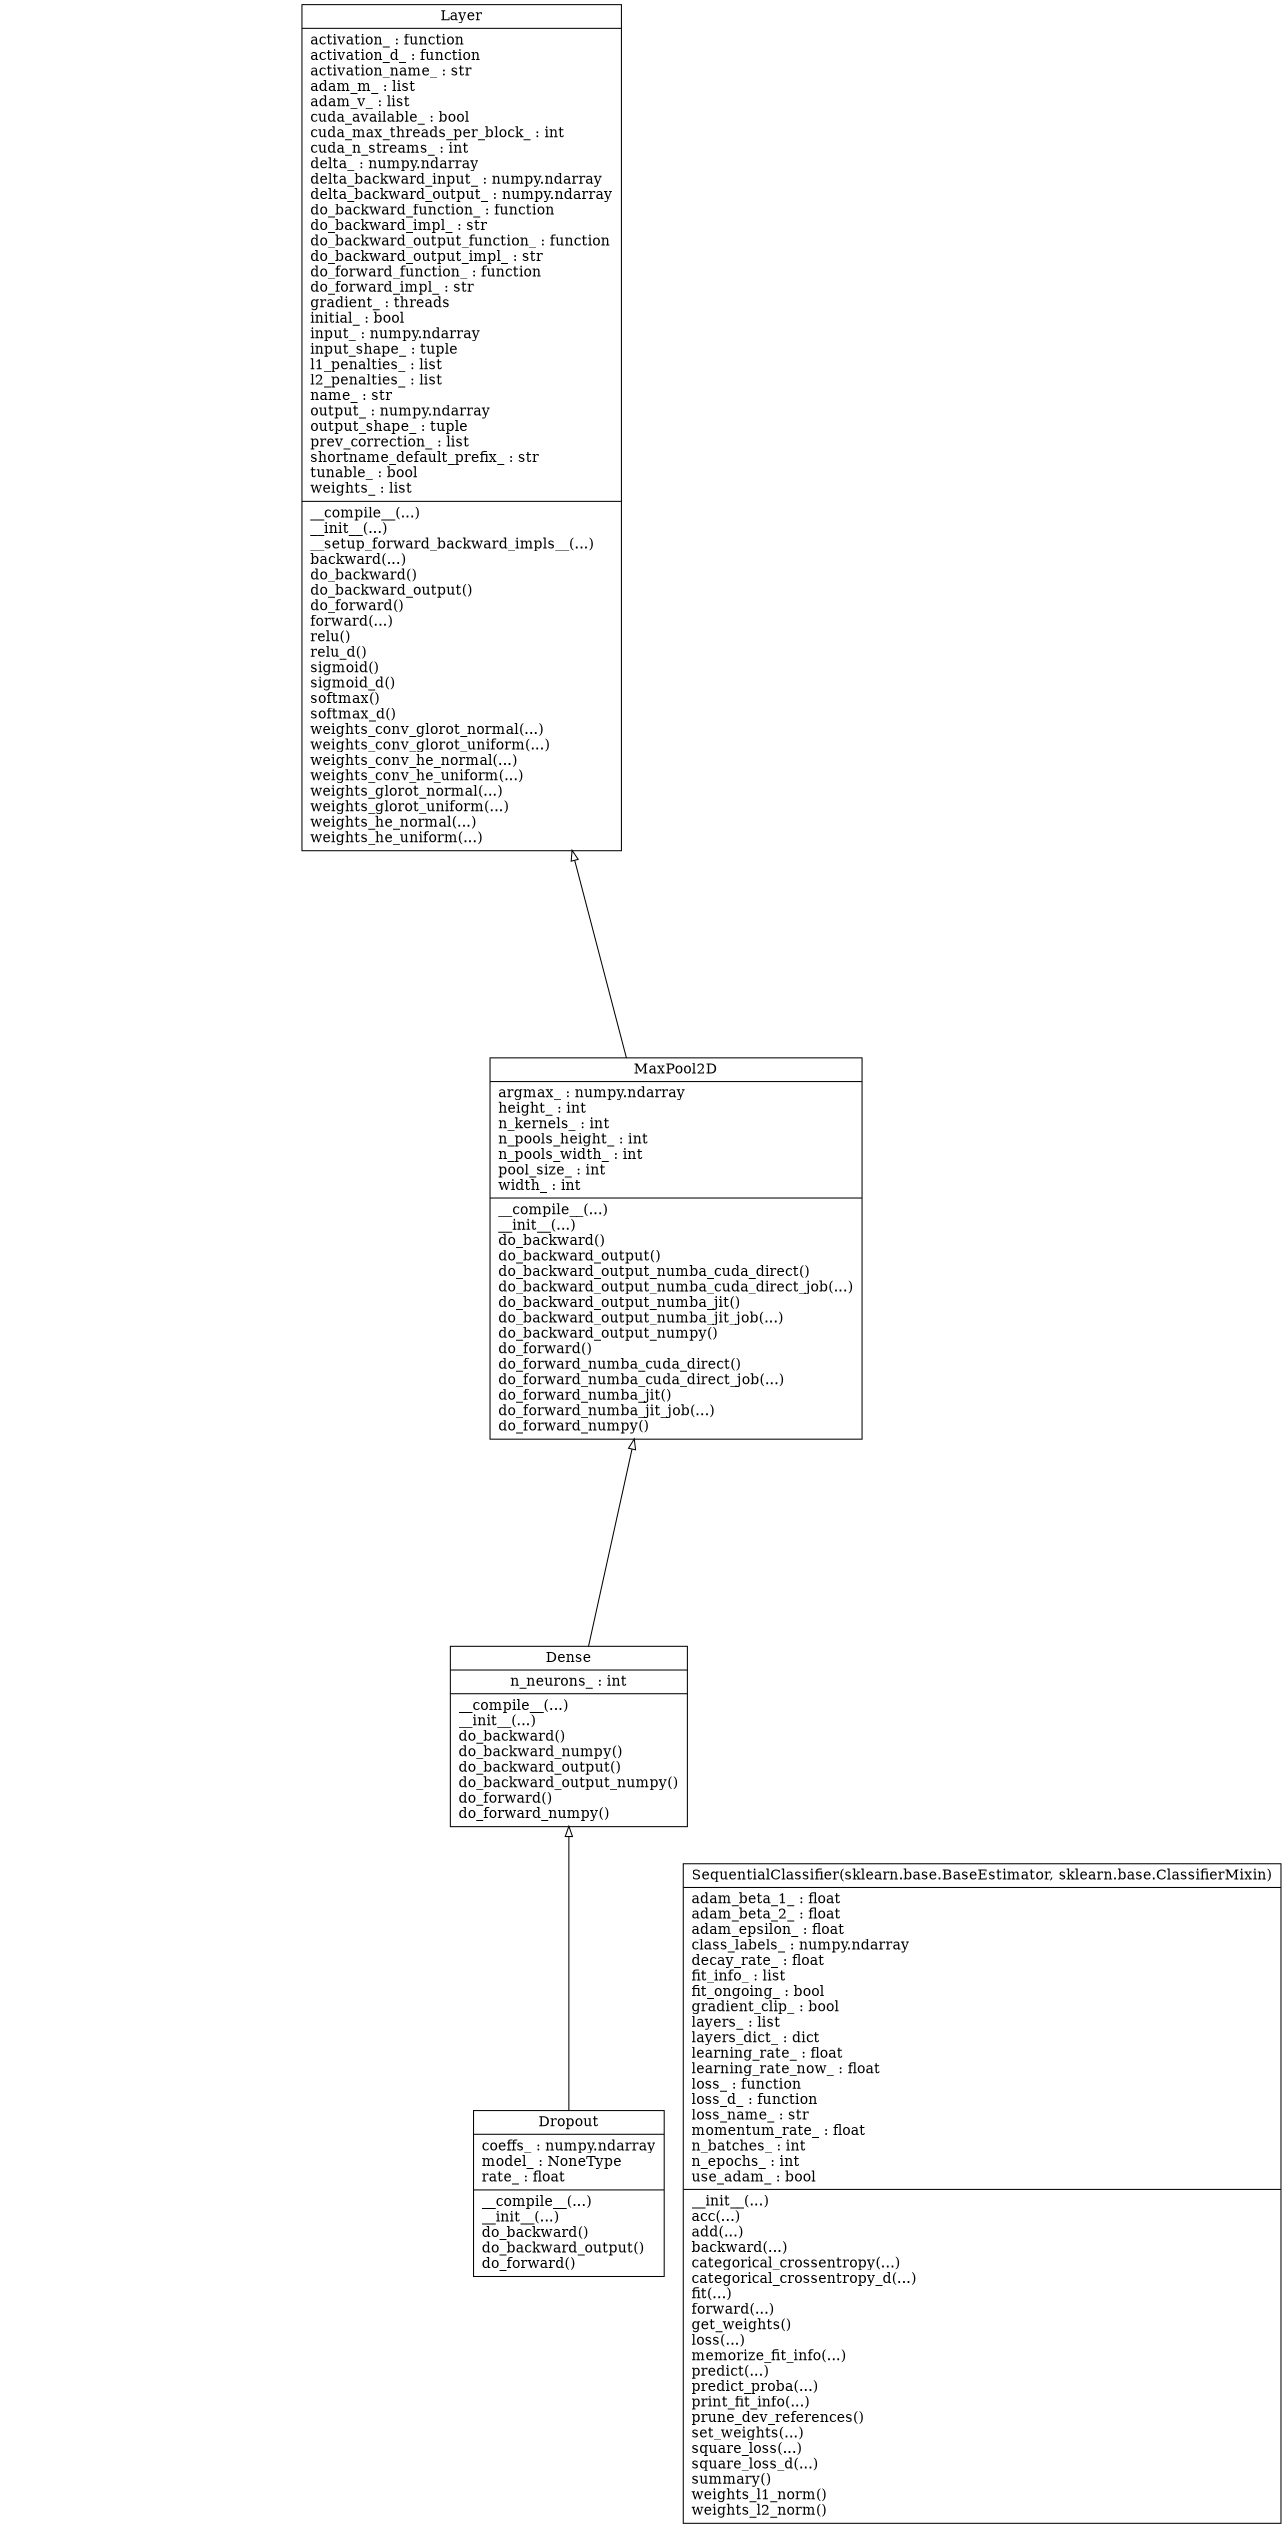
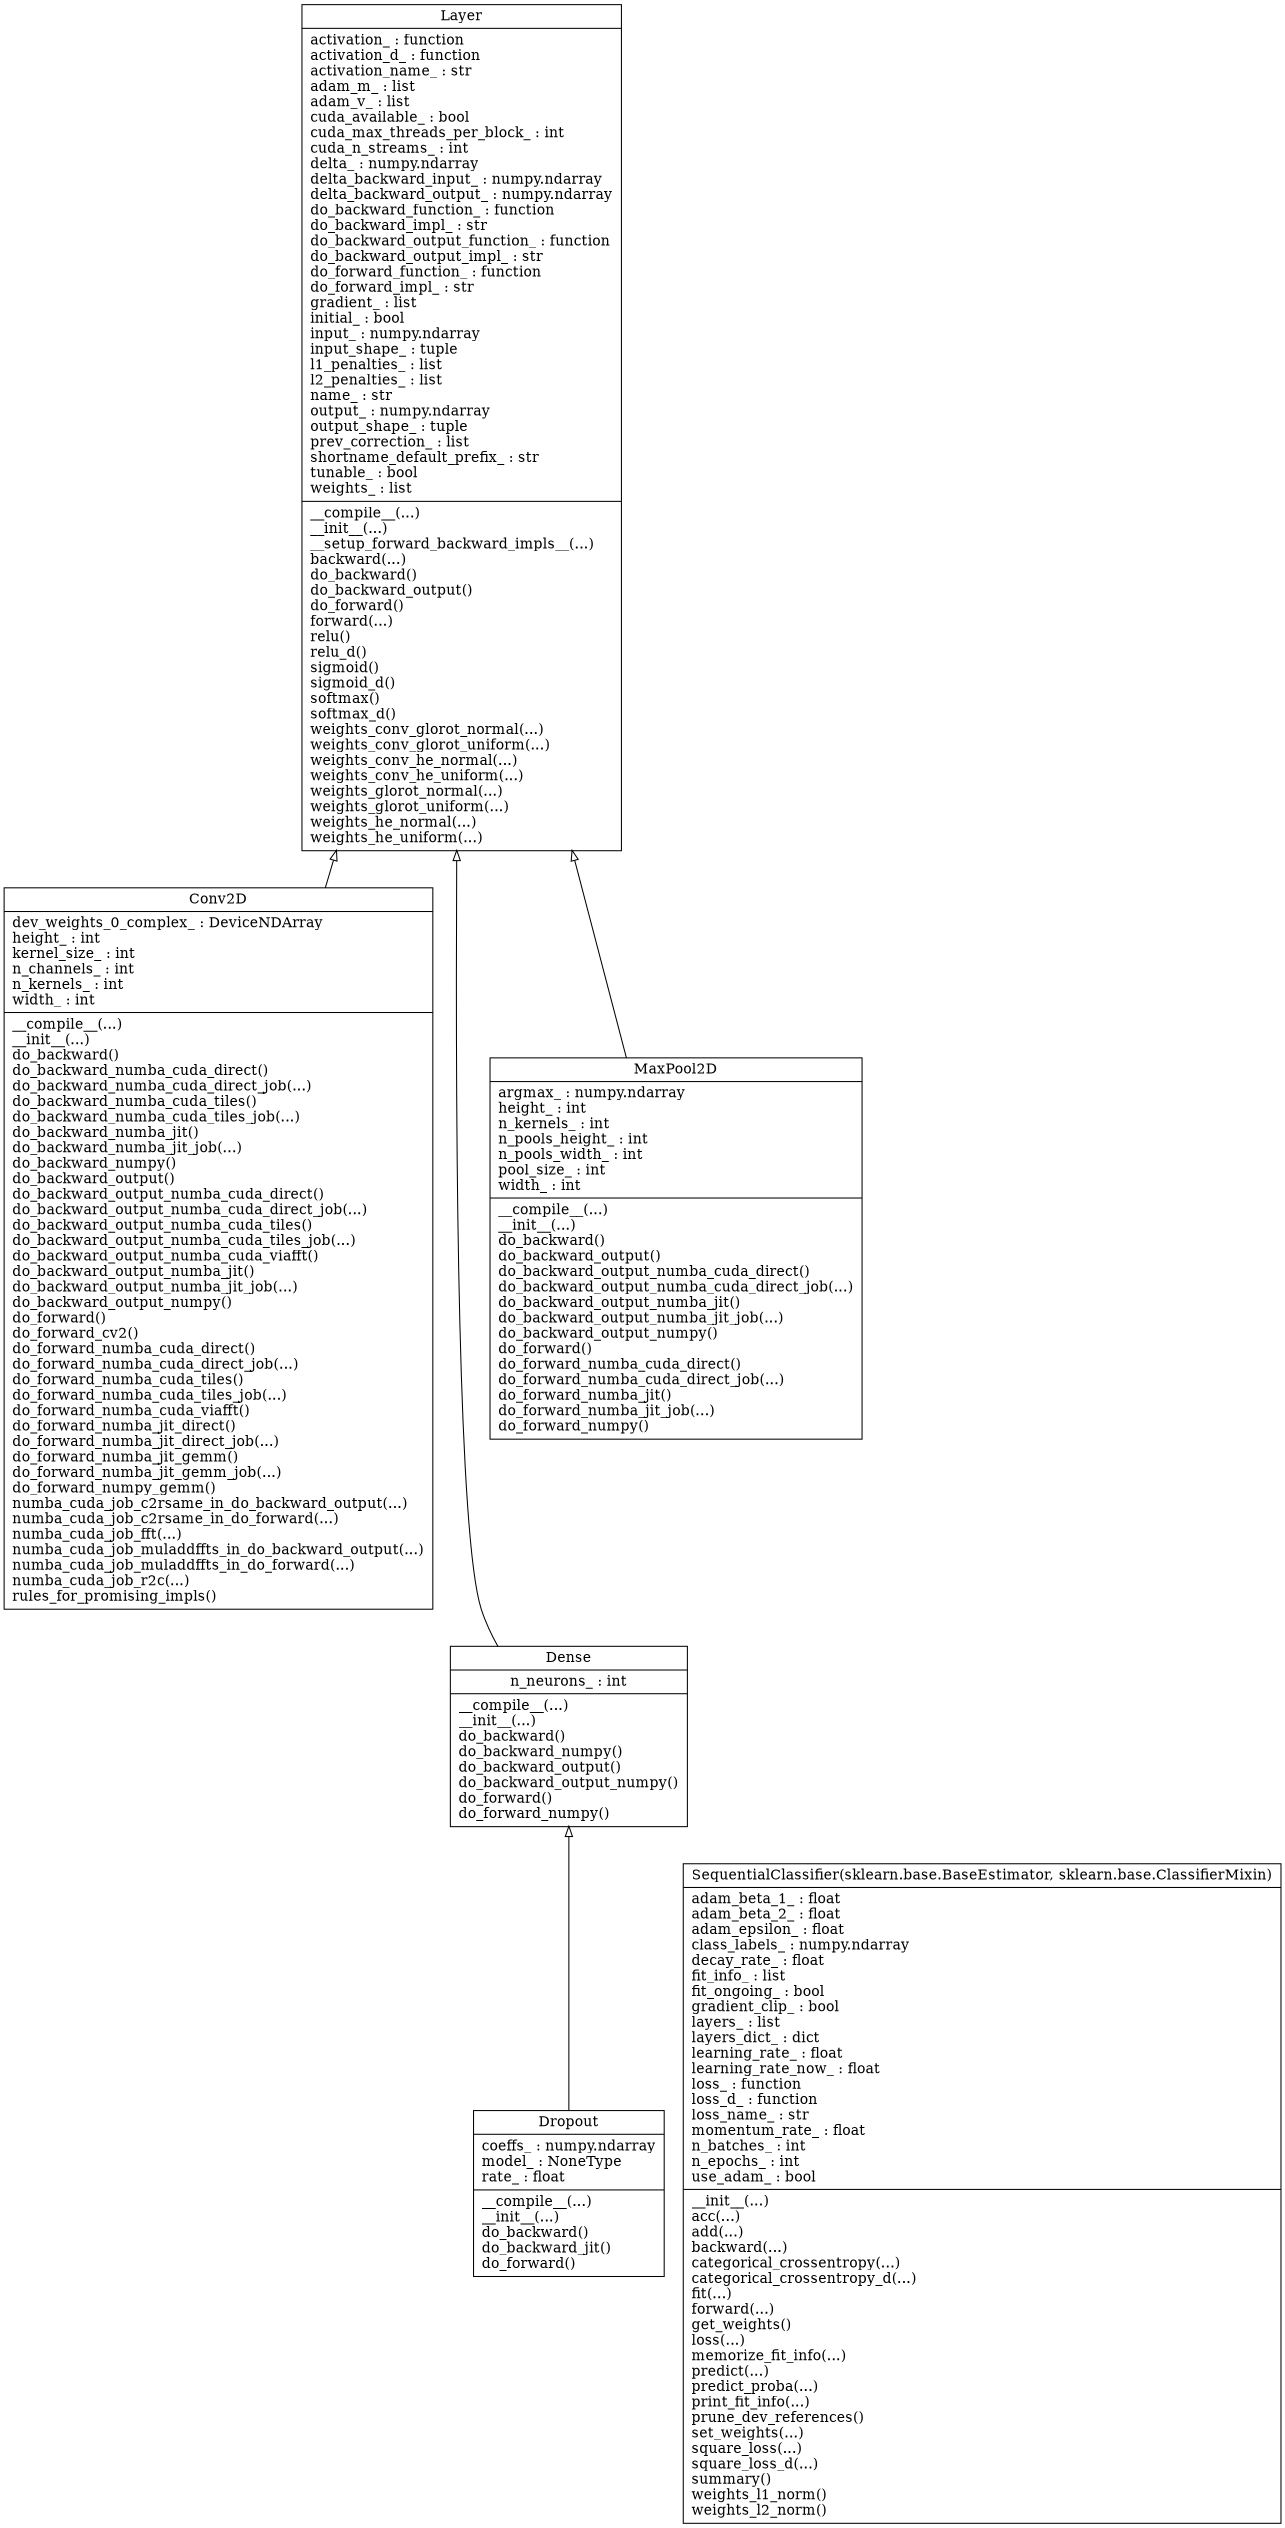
(380, 303) -> (364, 303)
none -> (218, 1249)
(610, 1548) -> (459, 1256)
(563, 2248) -> (547, 2248)
